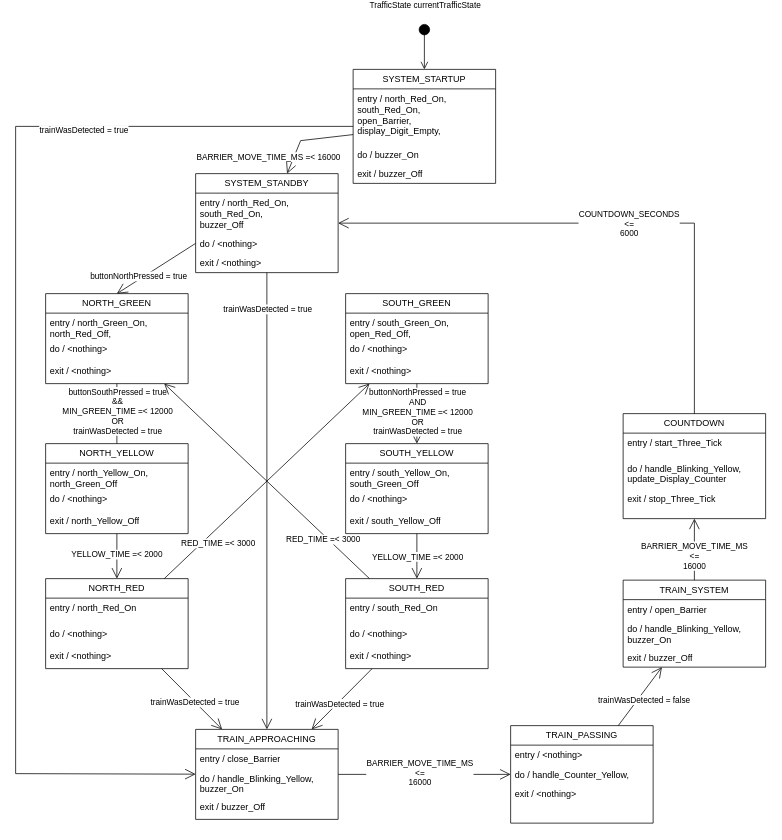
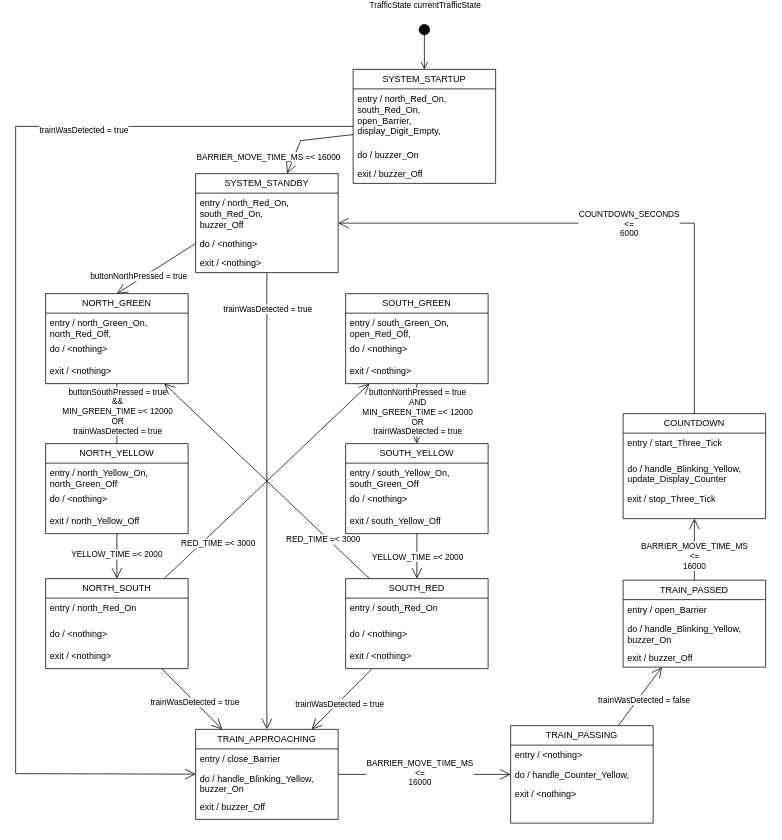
(117, 588) -> (117, 588)
(694, 590) -> (694, 590)
